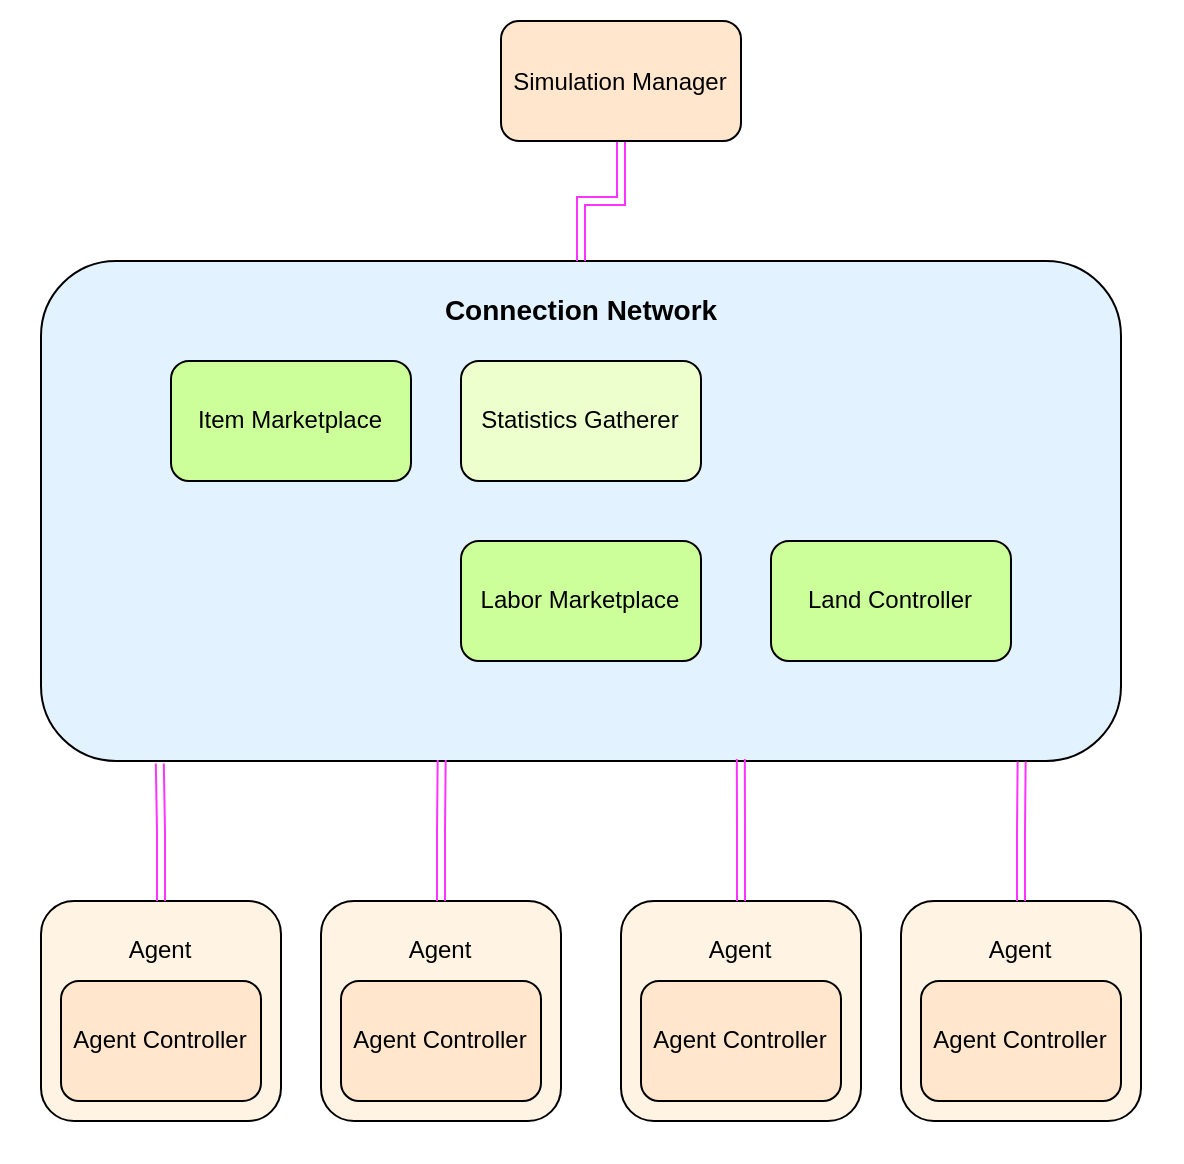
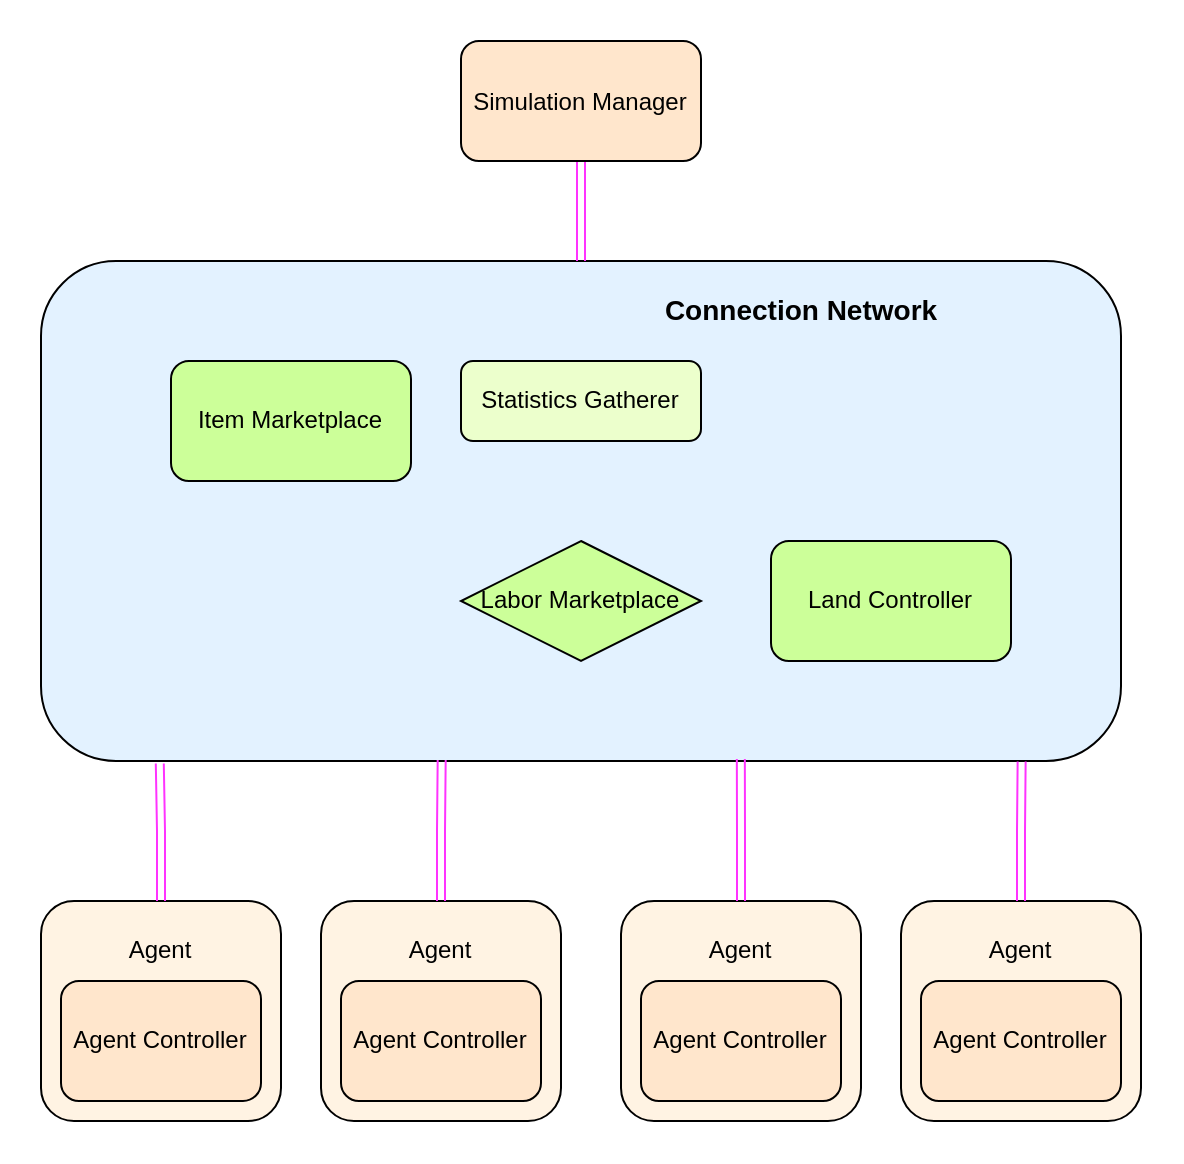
(621, 81) -> (581, 101)
(582, 311) -> (802, 311)
(581, 421) -> (581, 401)
(581, 601) -> (581, 601)
